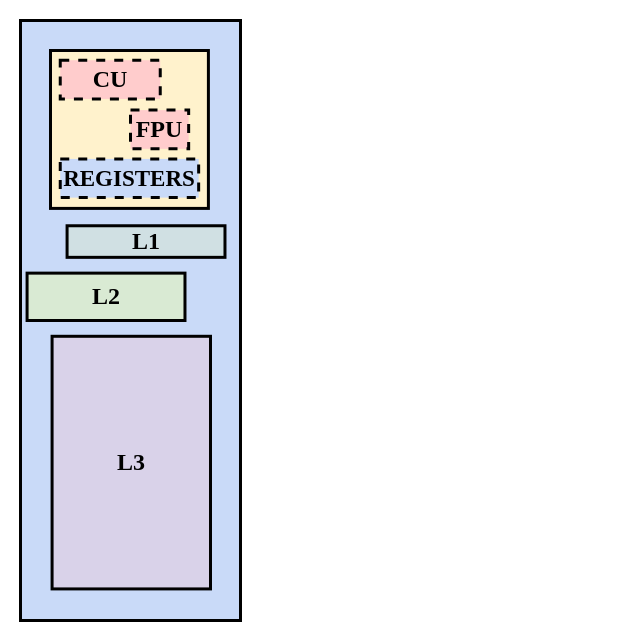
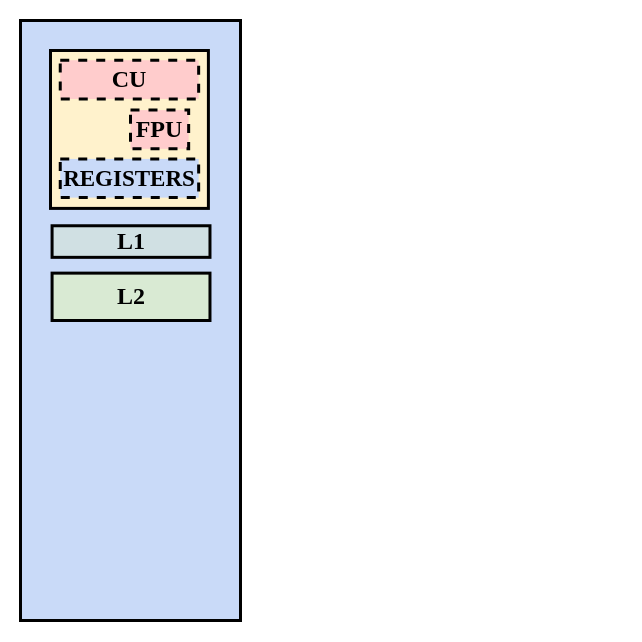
(110, 80) -> (129, 80)
(146, 242) -> (131, 242)
(106, 297) -> (131, 297)
(131, 463) -> none
